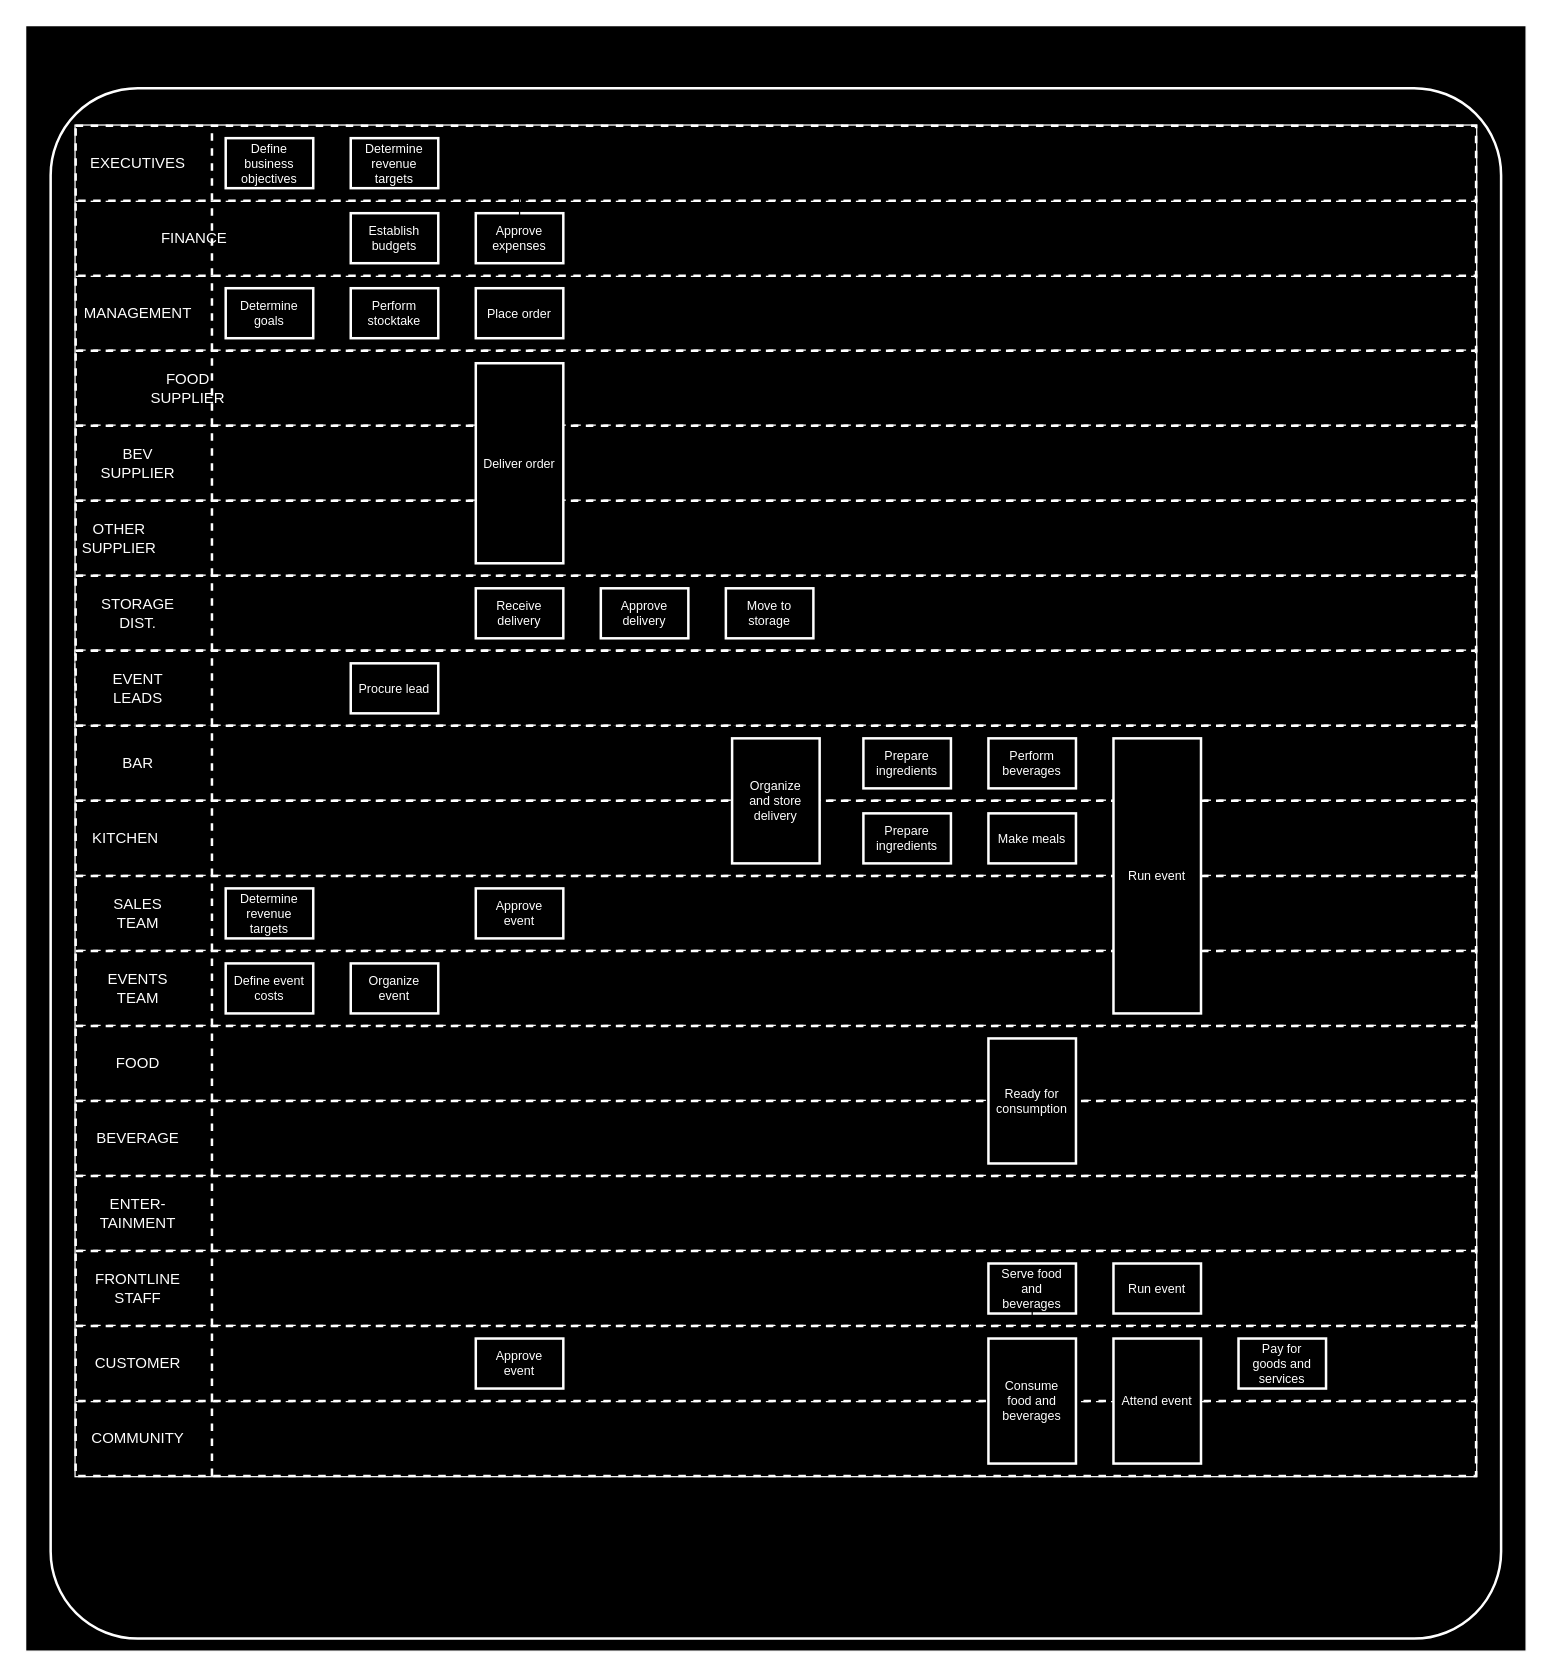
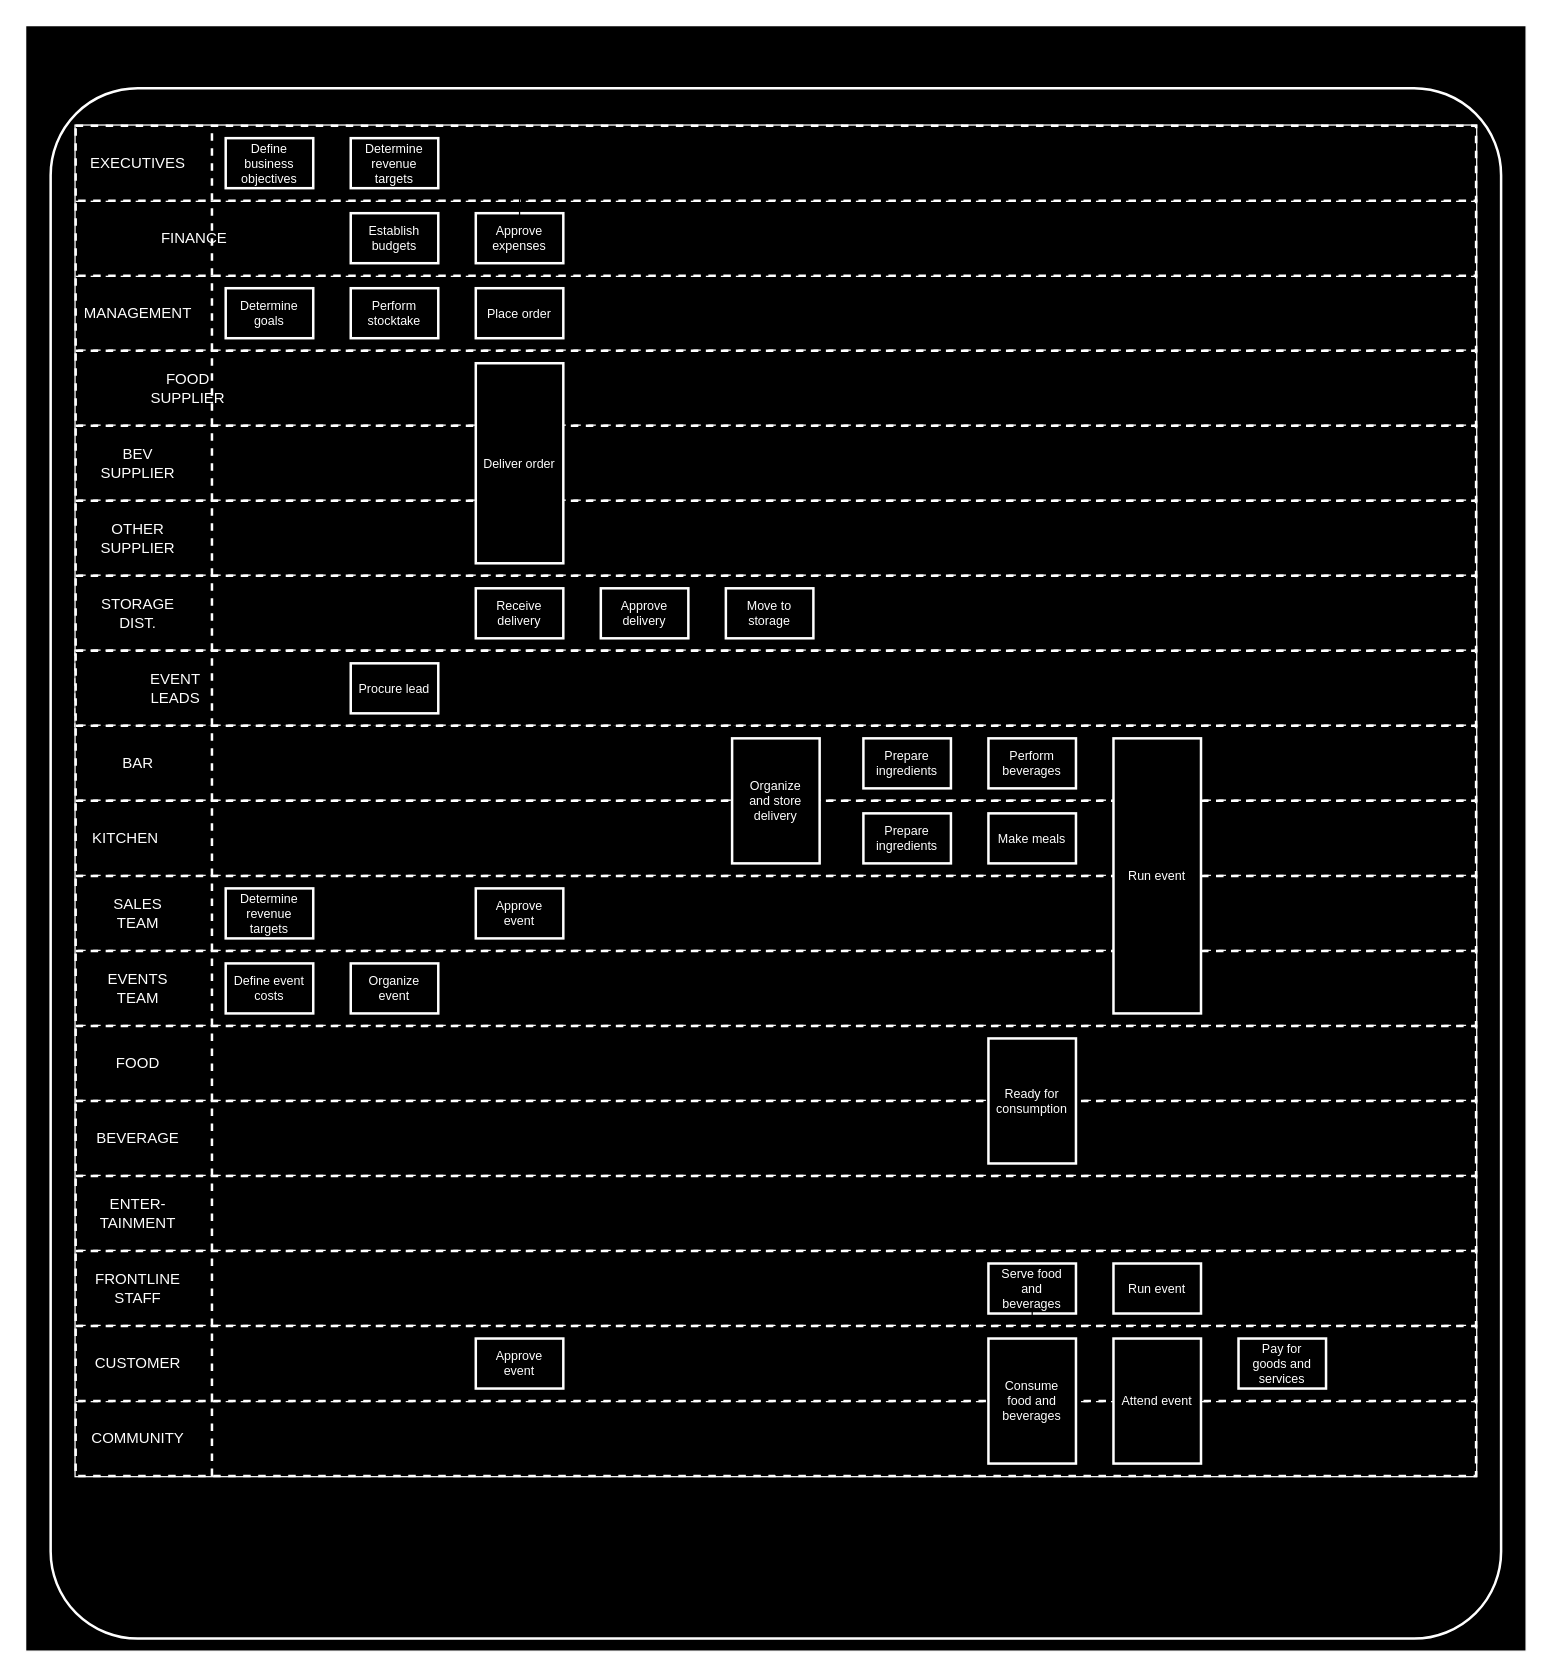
(119, 538) -> (138, 538)
(138, 688) -> (176, 688)
